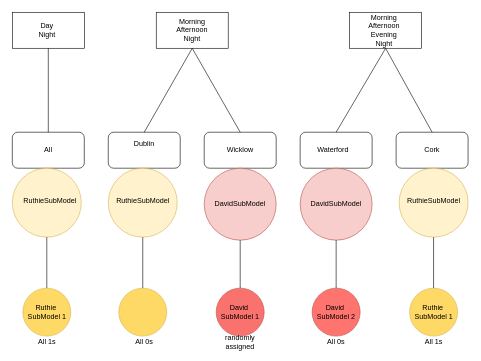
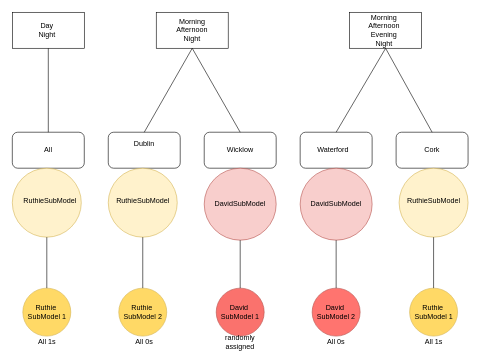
none -> (143, 312)
